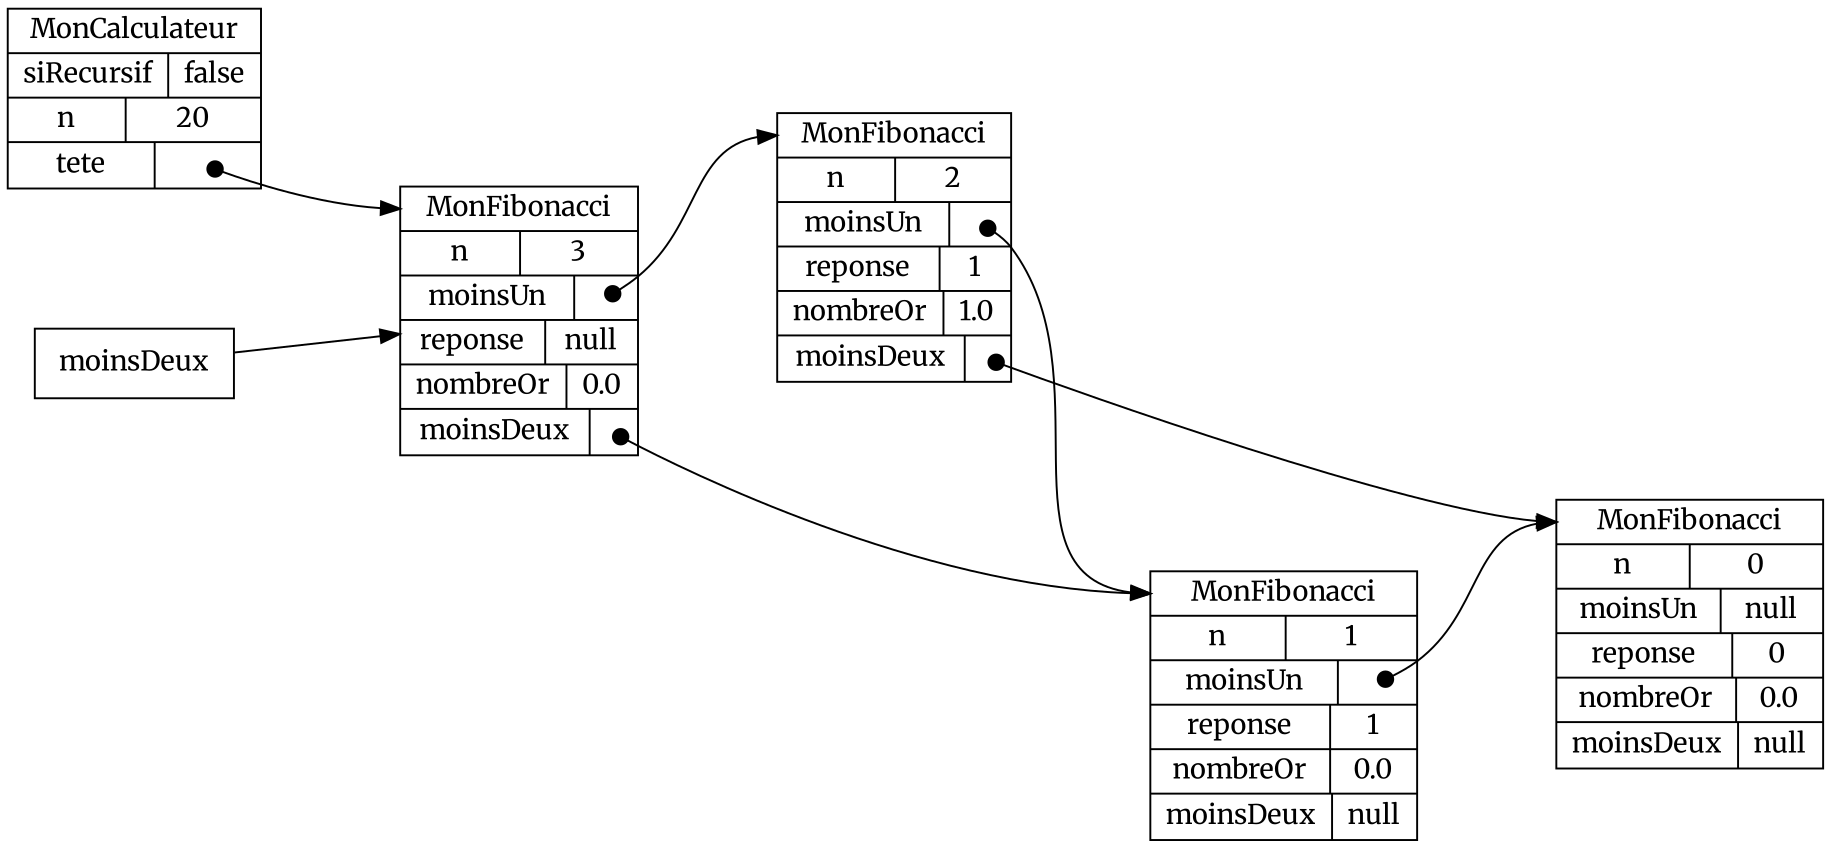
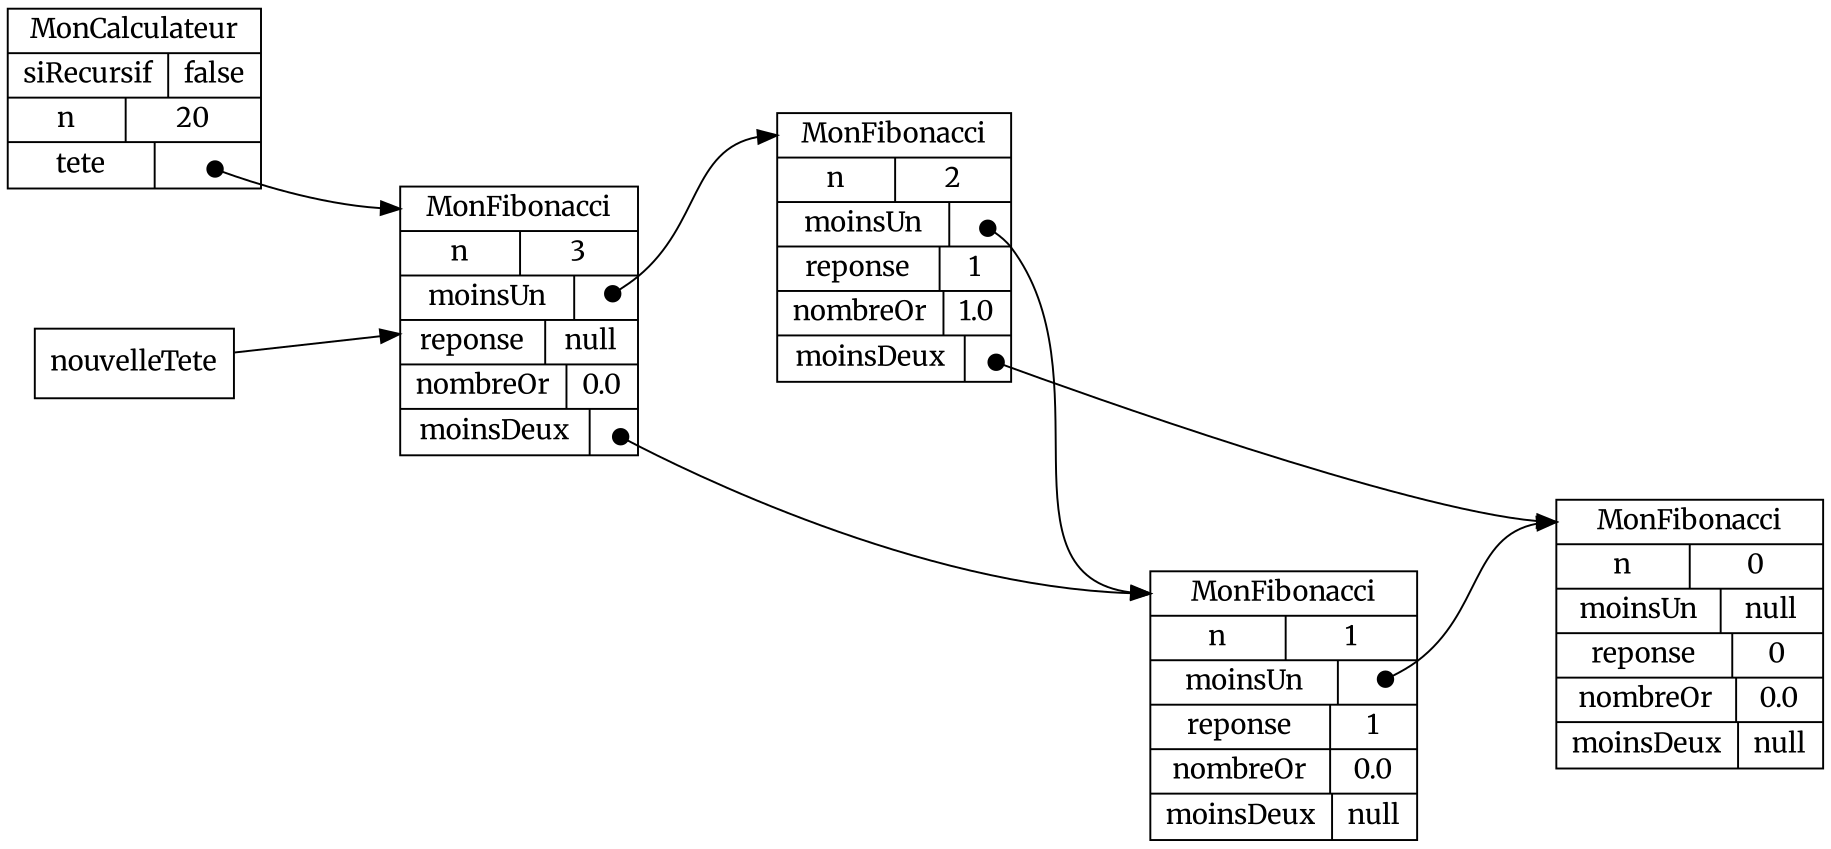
(134, 363) -> (134, 363)
